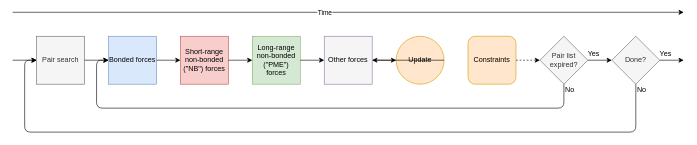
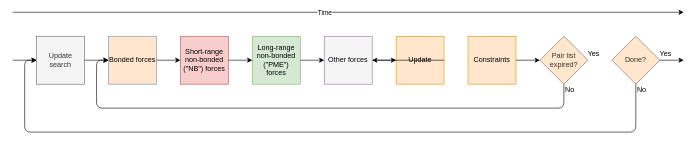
(60, 60) -> (60, 60)
(132, 60) -> (132, 60)
(420, 60) -> (420, 60)
(492, 60) -> (492, 60)
(525, 60) -> (525, 60)
(564, 60) -> (564, 60)
(606, 60) -> none
(636, 60) -> (636, 60)
